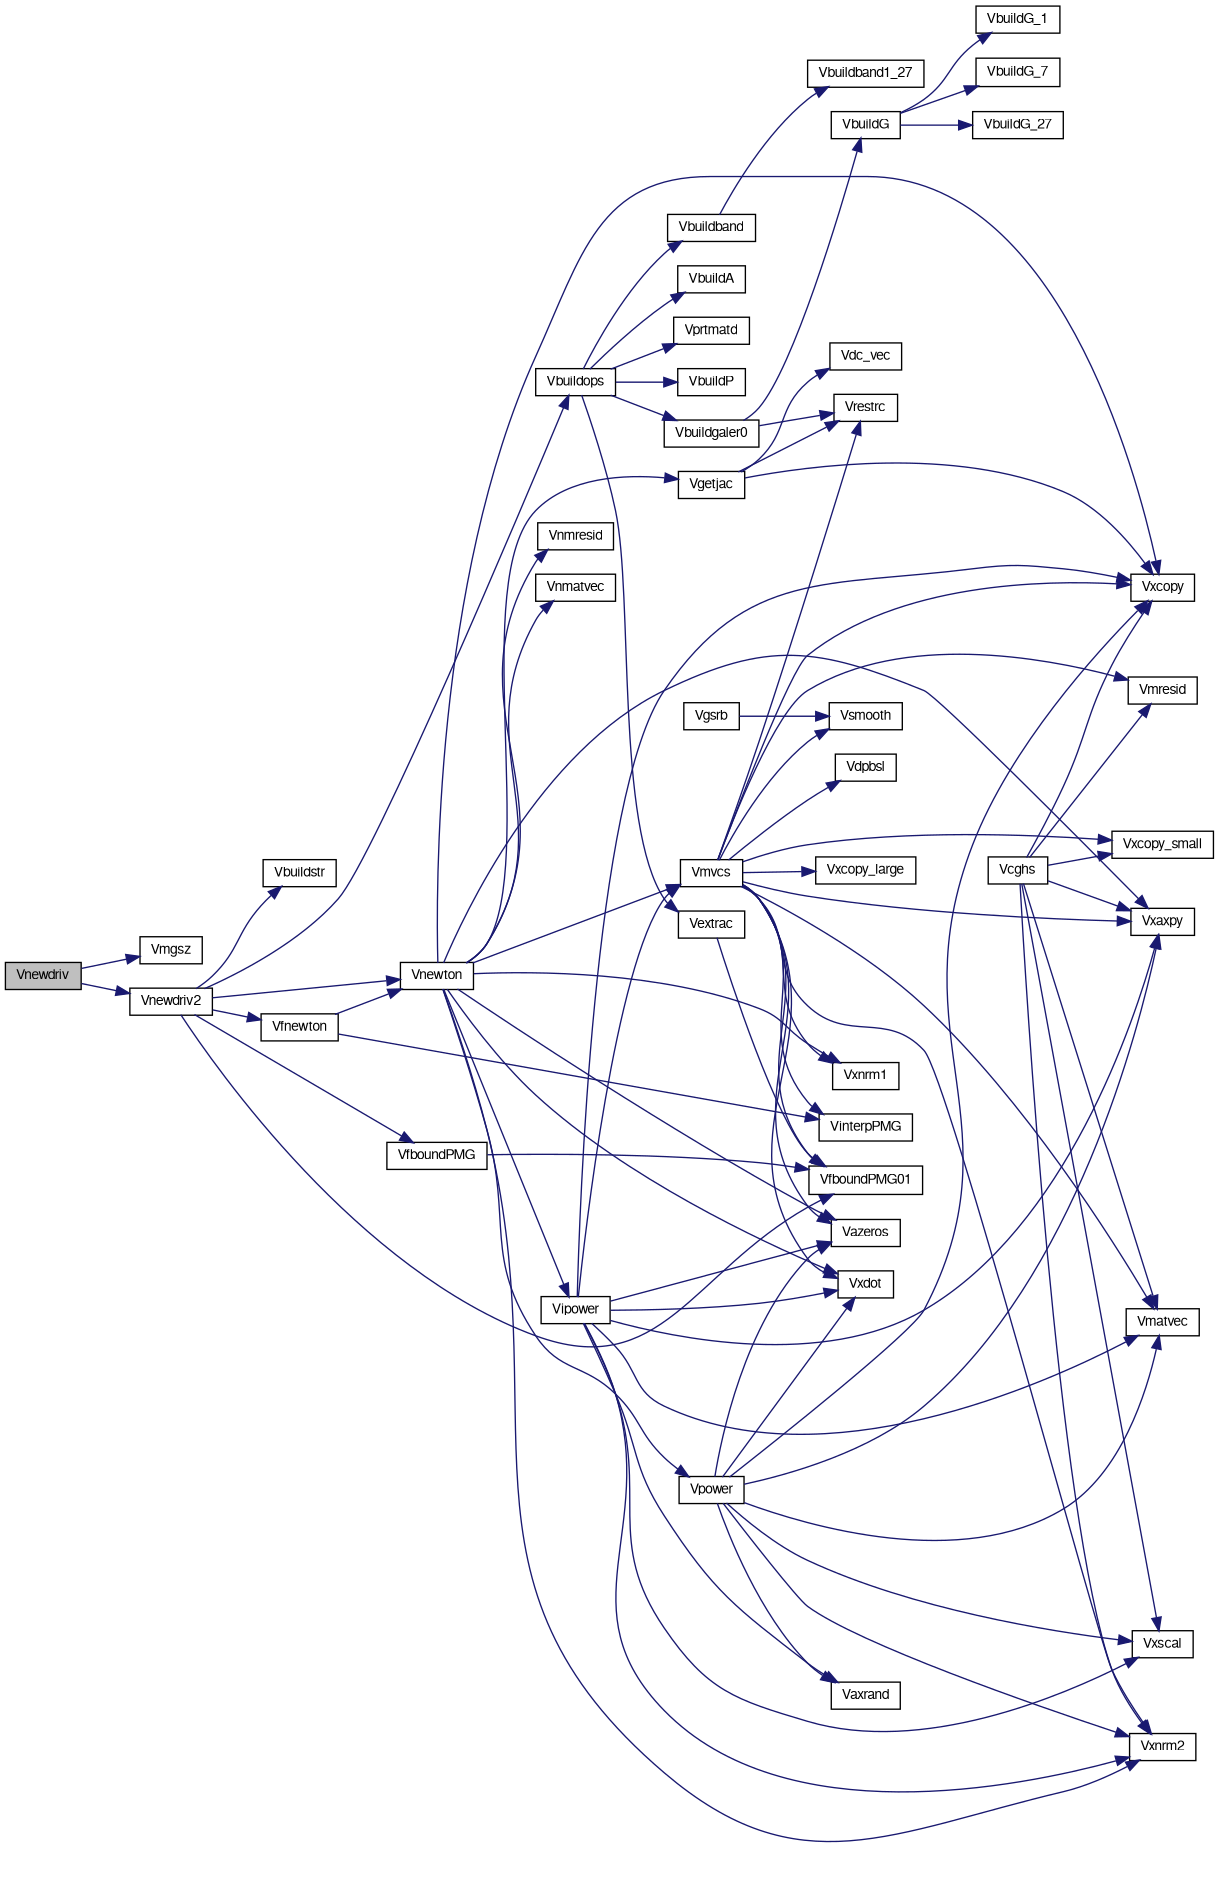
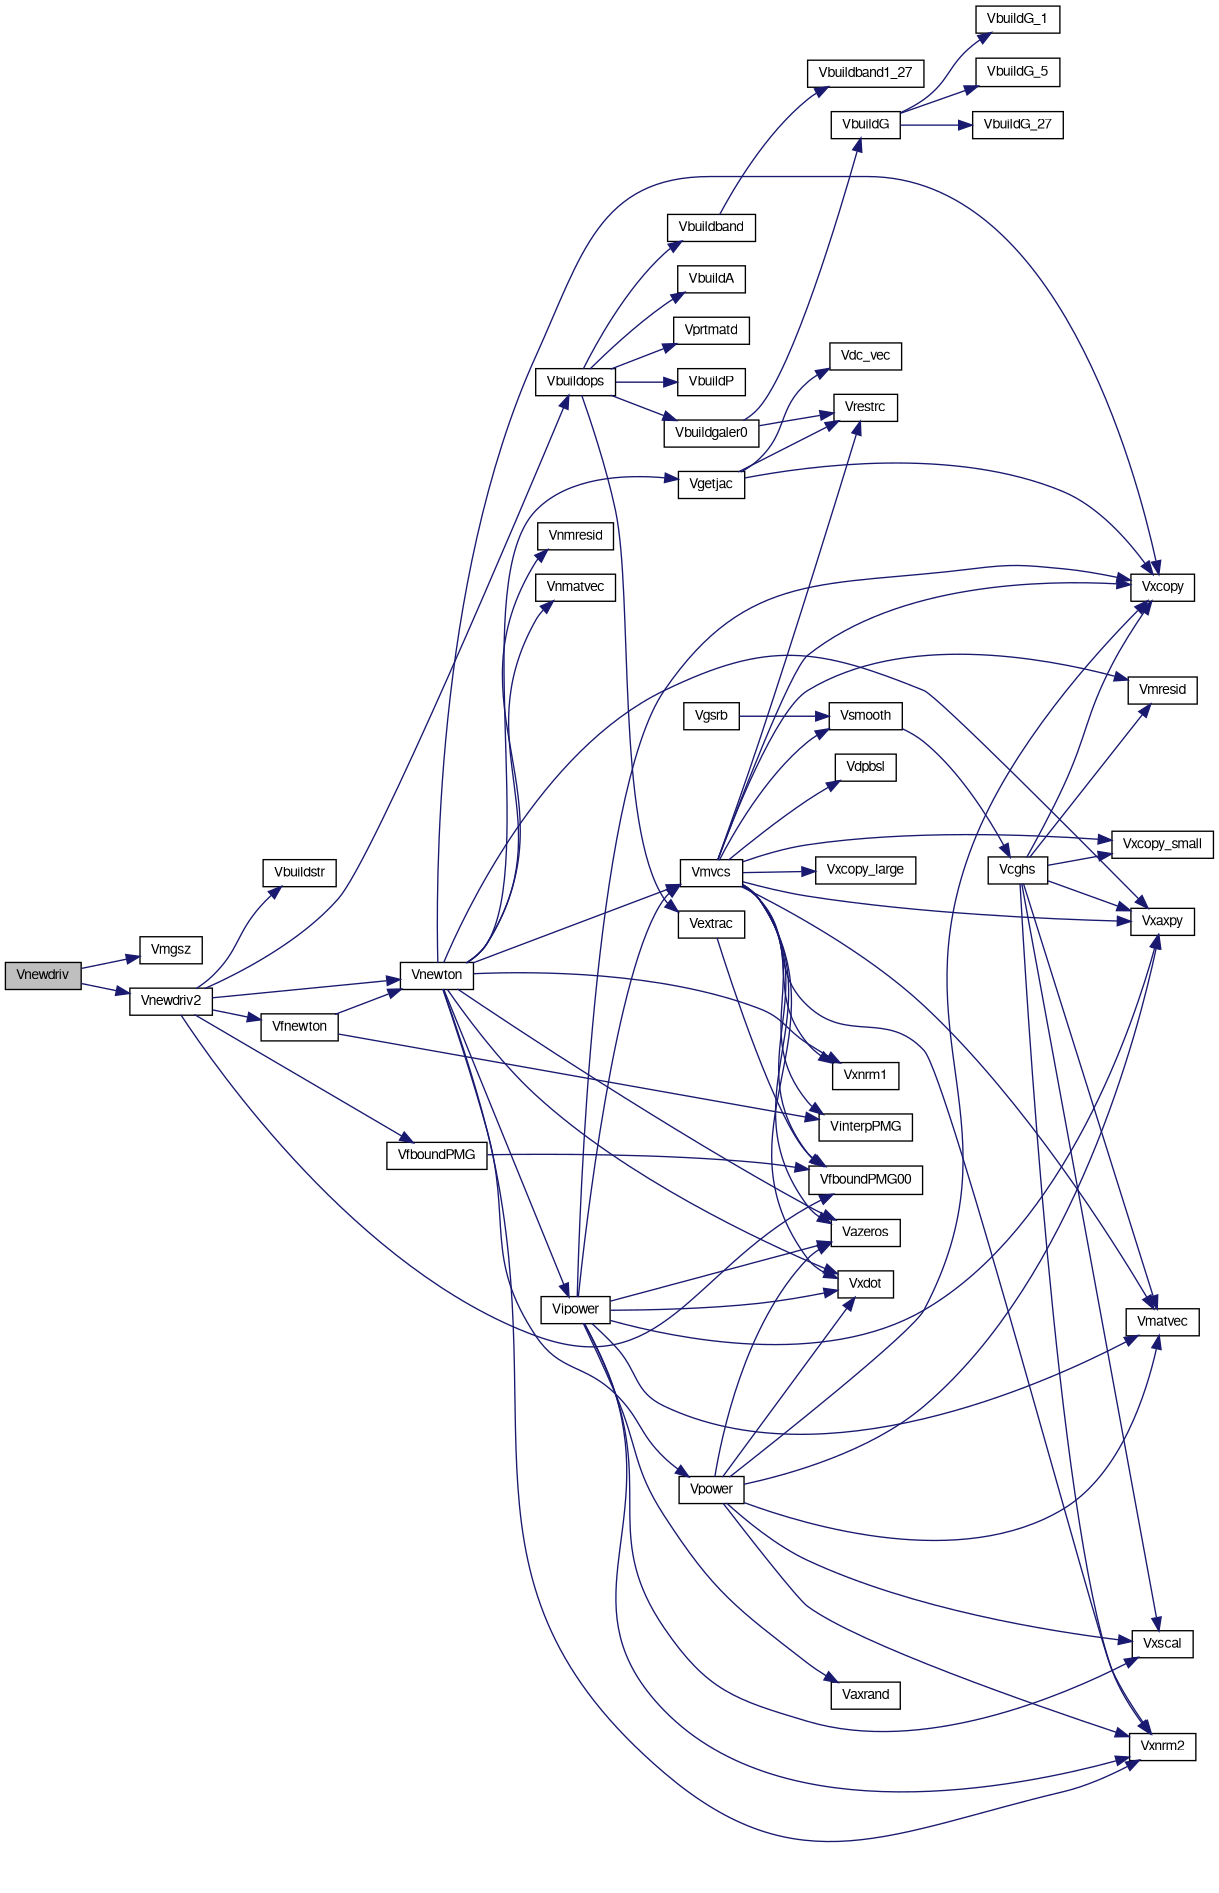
(1018, 72) -> (1018, 72)
none -> (961, 780)
(866, 1180) -> (866, 1180)
(759, 1596) -> none
